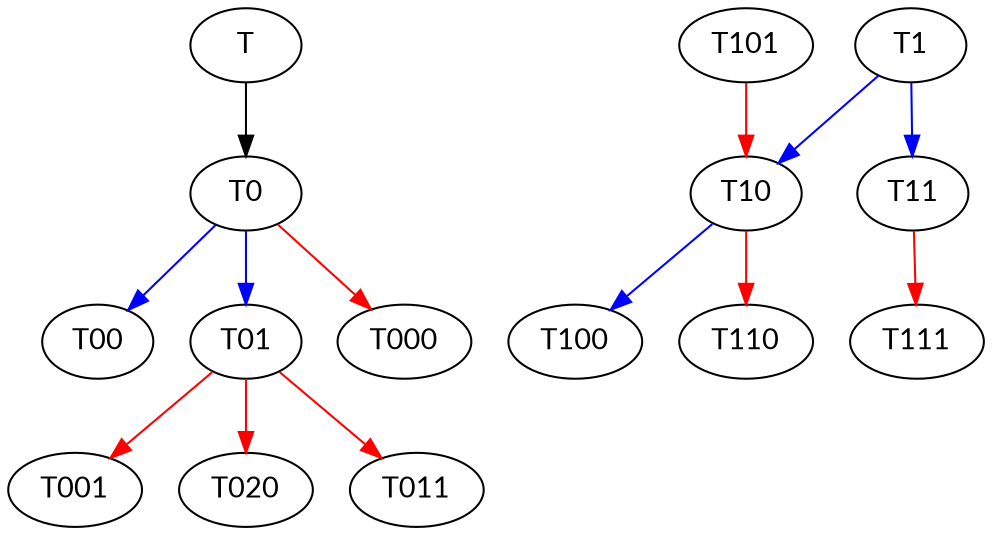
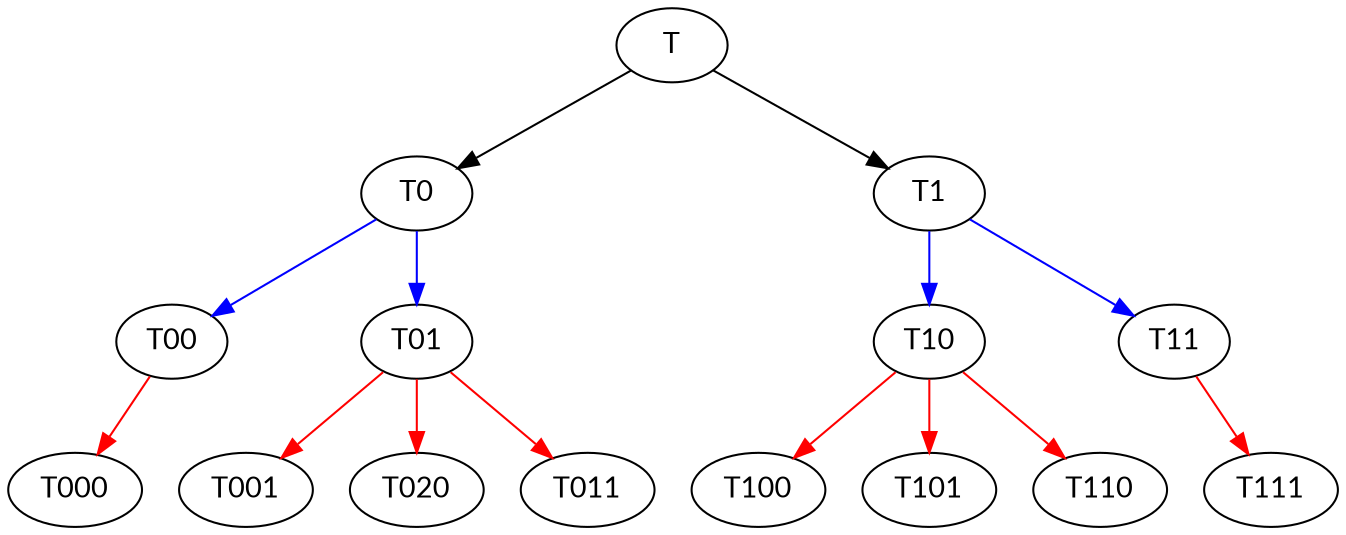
(746, 109) -> (929, 406)
none -> (792, 114)
(317, 260) -> (130, 407)
(670, 260) -> (853, 408)
